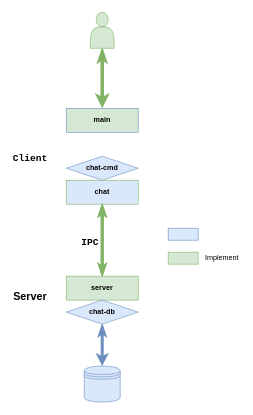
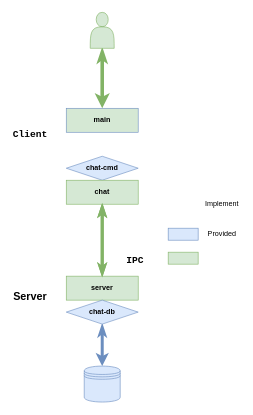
(30, 159) -> (30, 135)
(102, 192) -> (102, 192)
none -> (222, 234)
(90, 243) -> (135, 261)
(222, 258) -> (222, 204)
